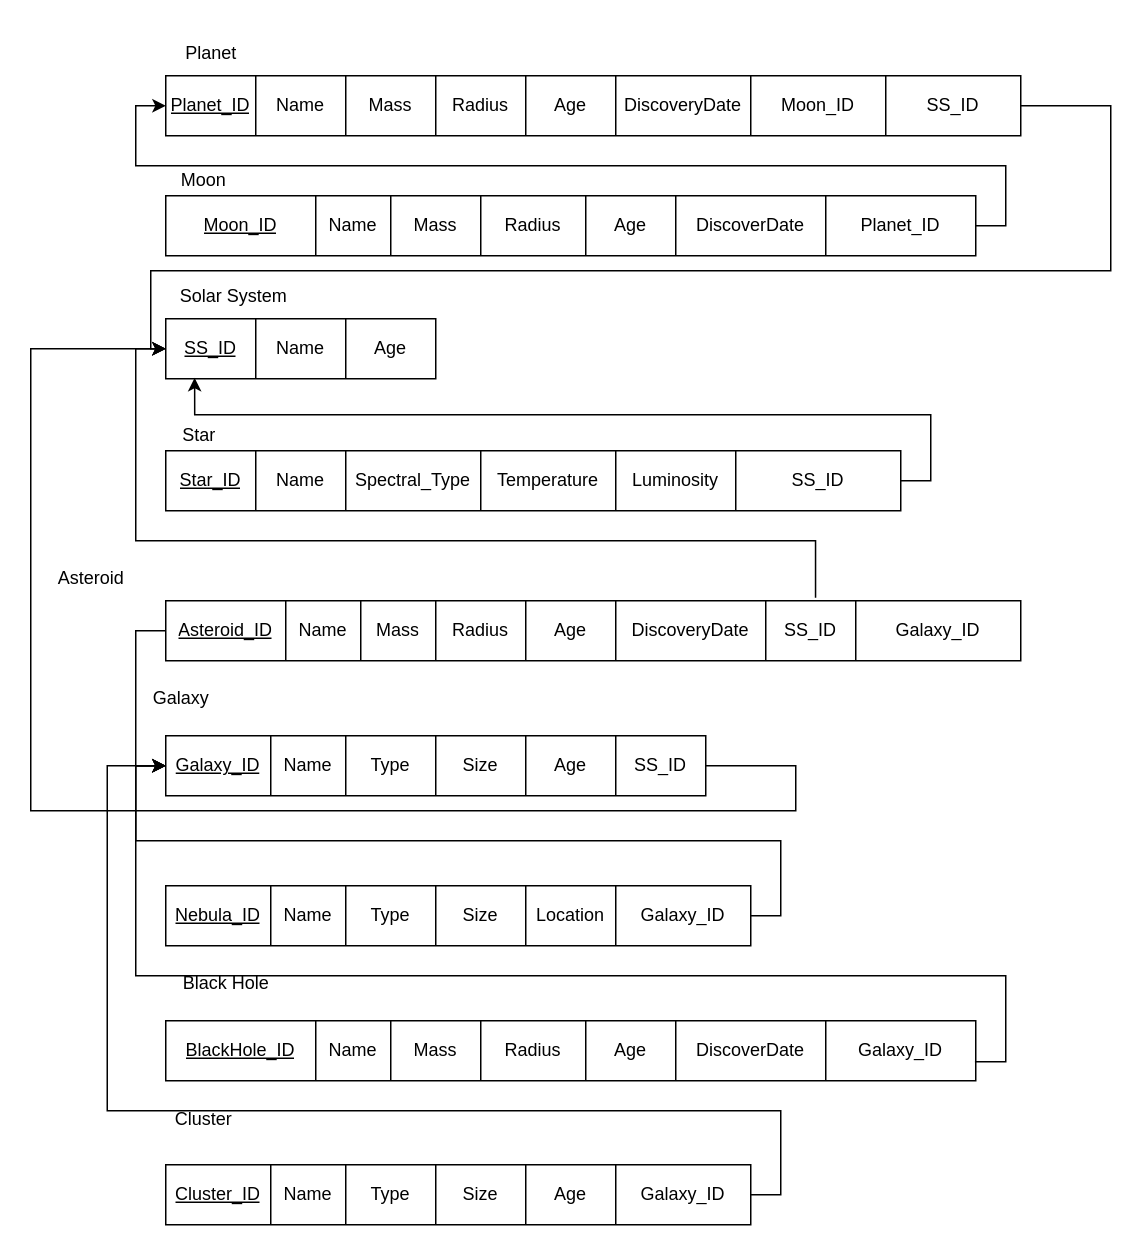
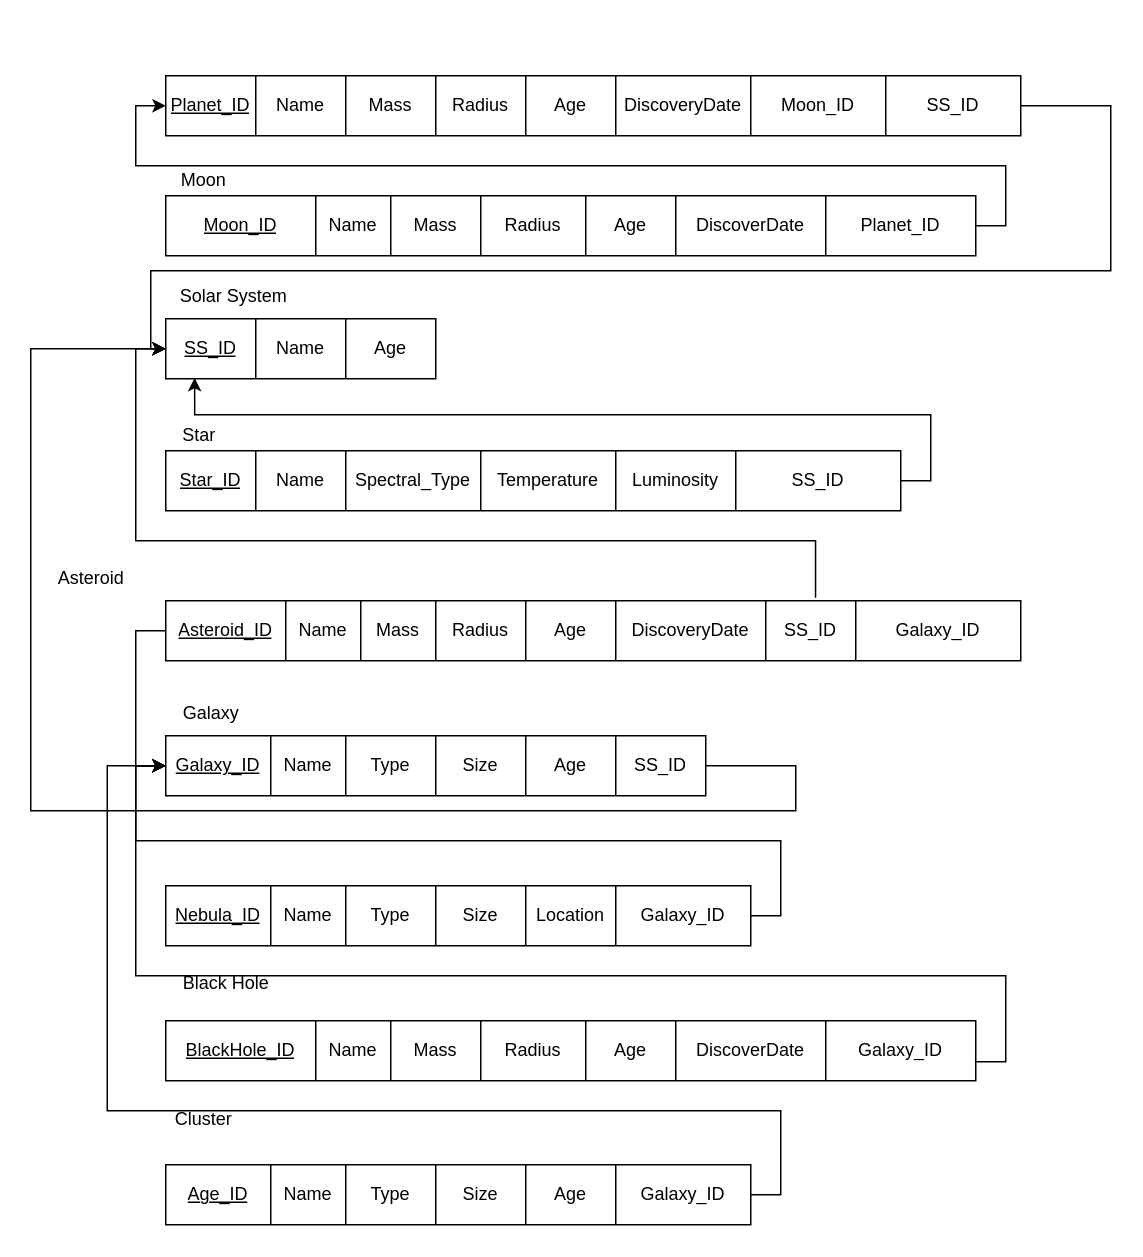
(211, 53) -> none
(181, 698) -> (211, 713)
(218, 1195) -> (218, 1195)
